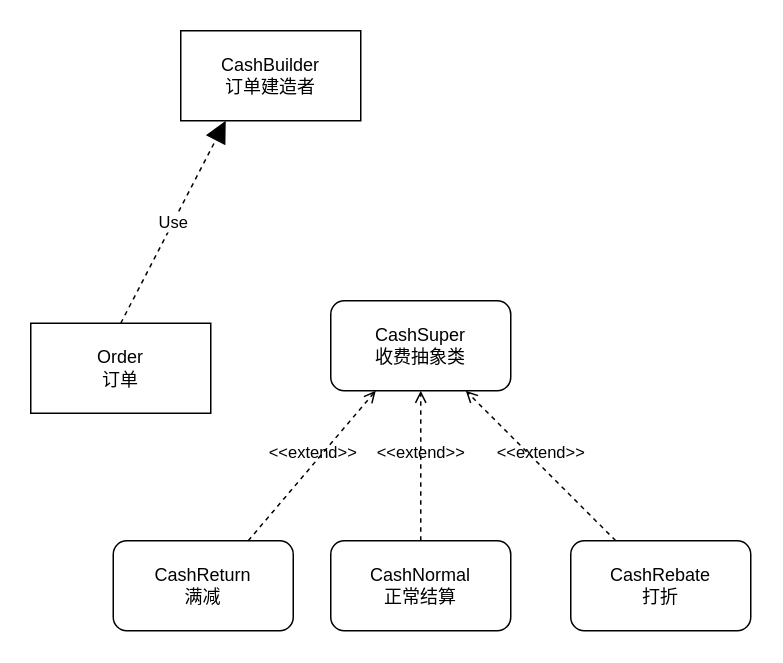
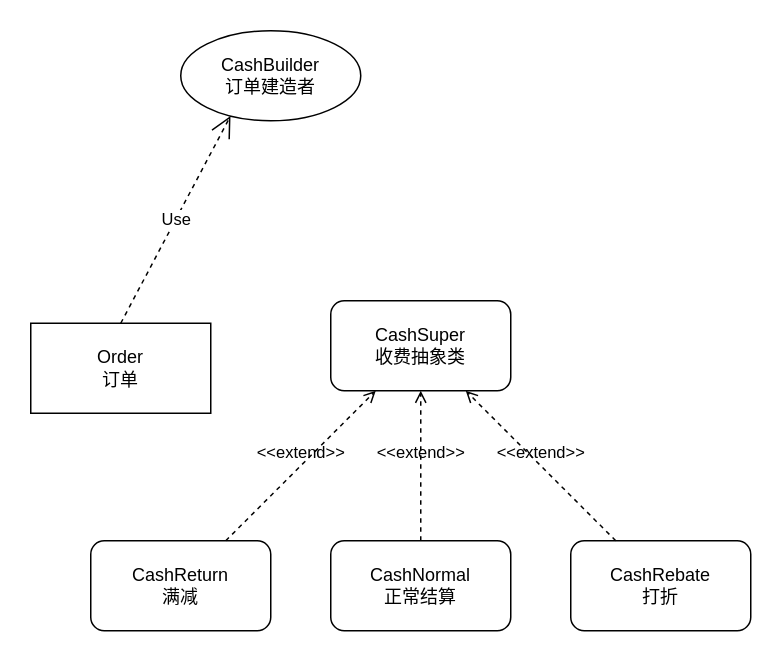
(271, 76) -> (271, 76)
(180, 208) -> (187, 198)
(203, 586) -> (181, 586)
